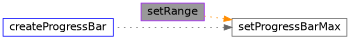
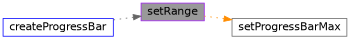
(169, 27) -> (123, 19)
